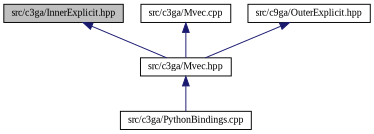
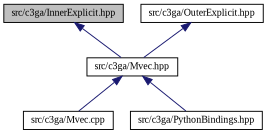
(309, 13) -> (202, 13)
(186, 45) -> (97, 97)
(186, 120) -> (196, 120)
